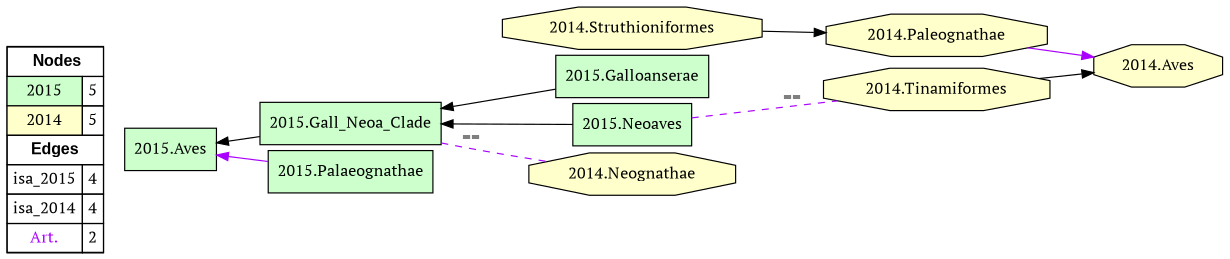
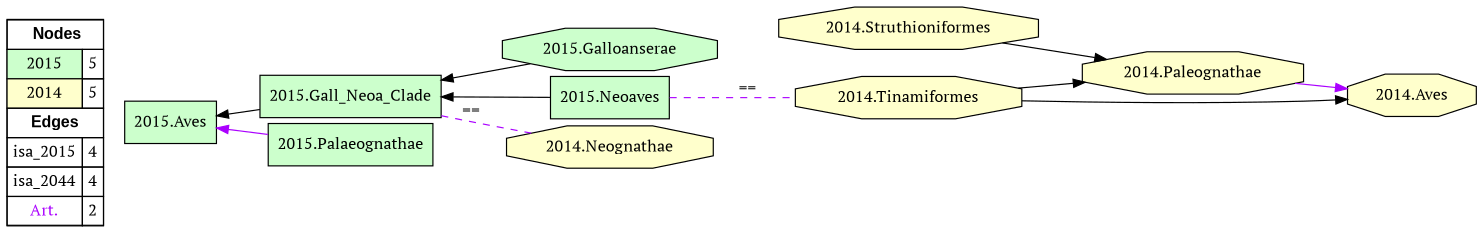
(632, 76) -> (610, 49)
none -> (1046, 86)
(45, 208) -> (45, 181)
